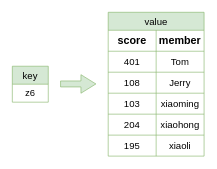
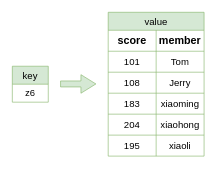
(132, 62) -> (132, 62)
(132, 104) -> (132, 104)
